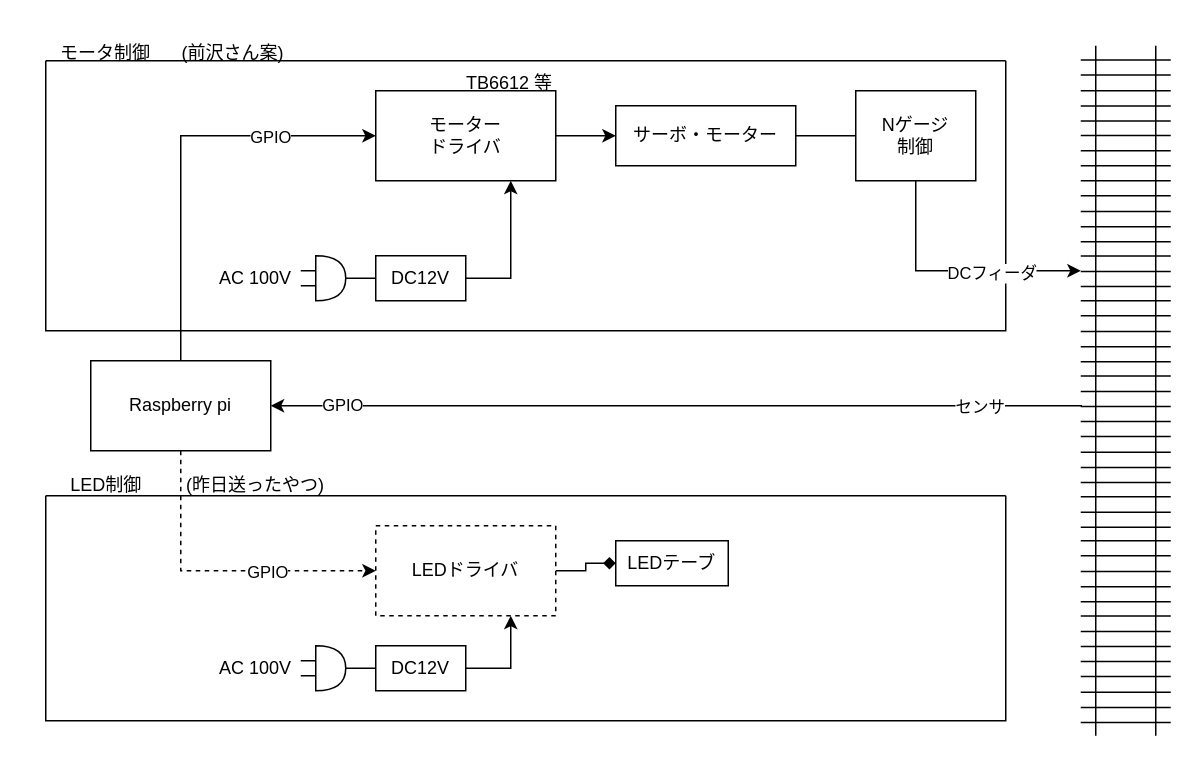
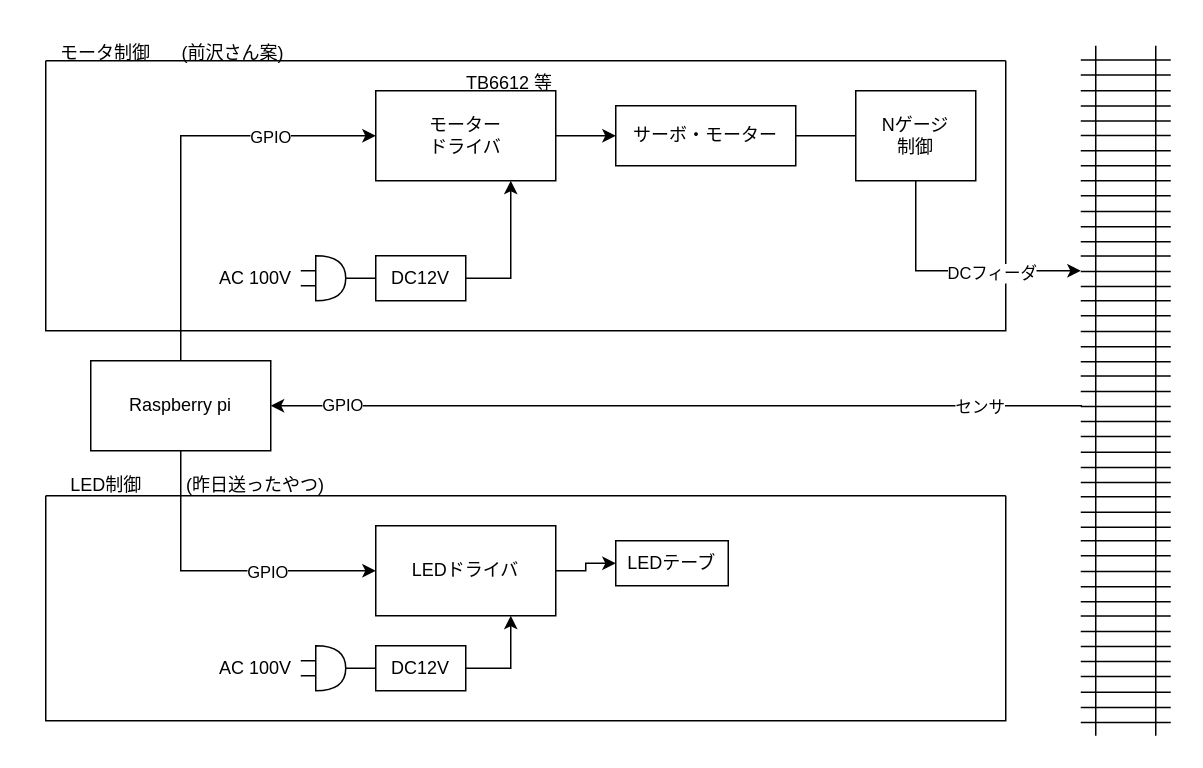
(181, 545) -> (181, 545)
(603, 563) -> (604, 563)
(466, 571) -> (466, 571)
